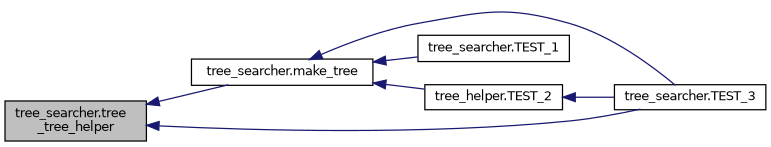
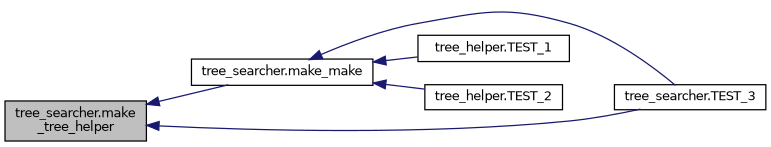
(494, 48) -> (494, 48)
(282, 72) -> (282, 72)
(595, 97) -> none
(76, 121) -> (76, 121)
